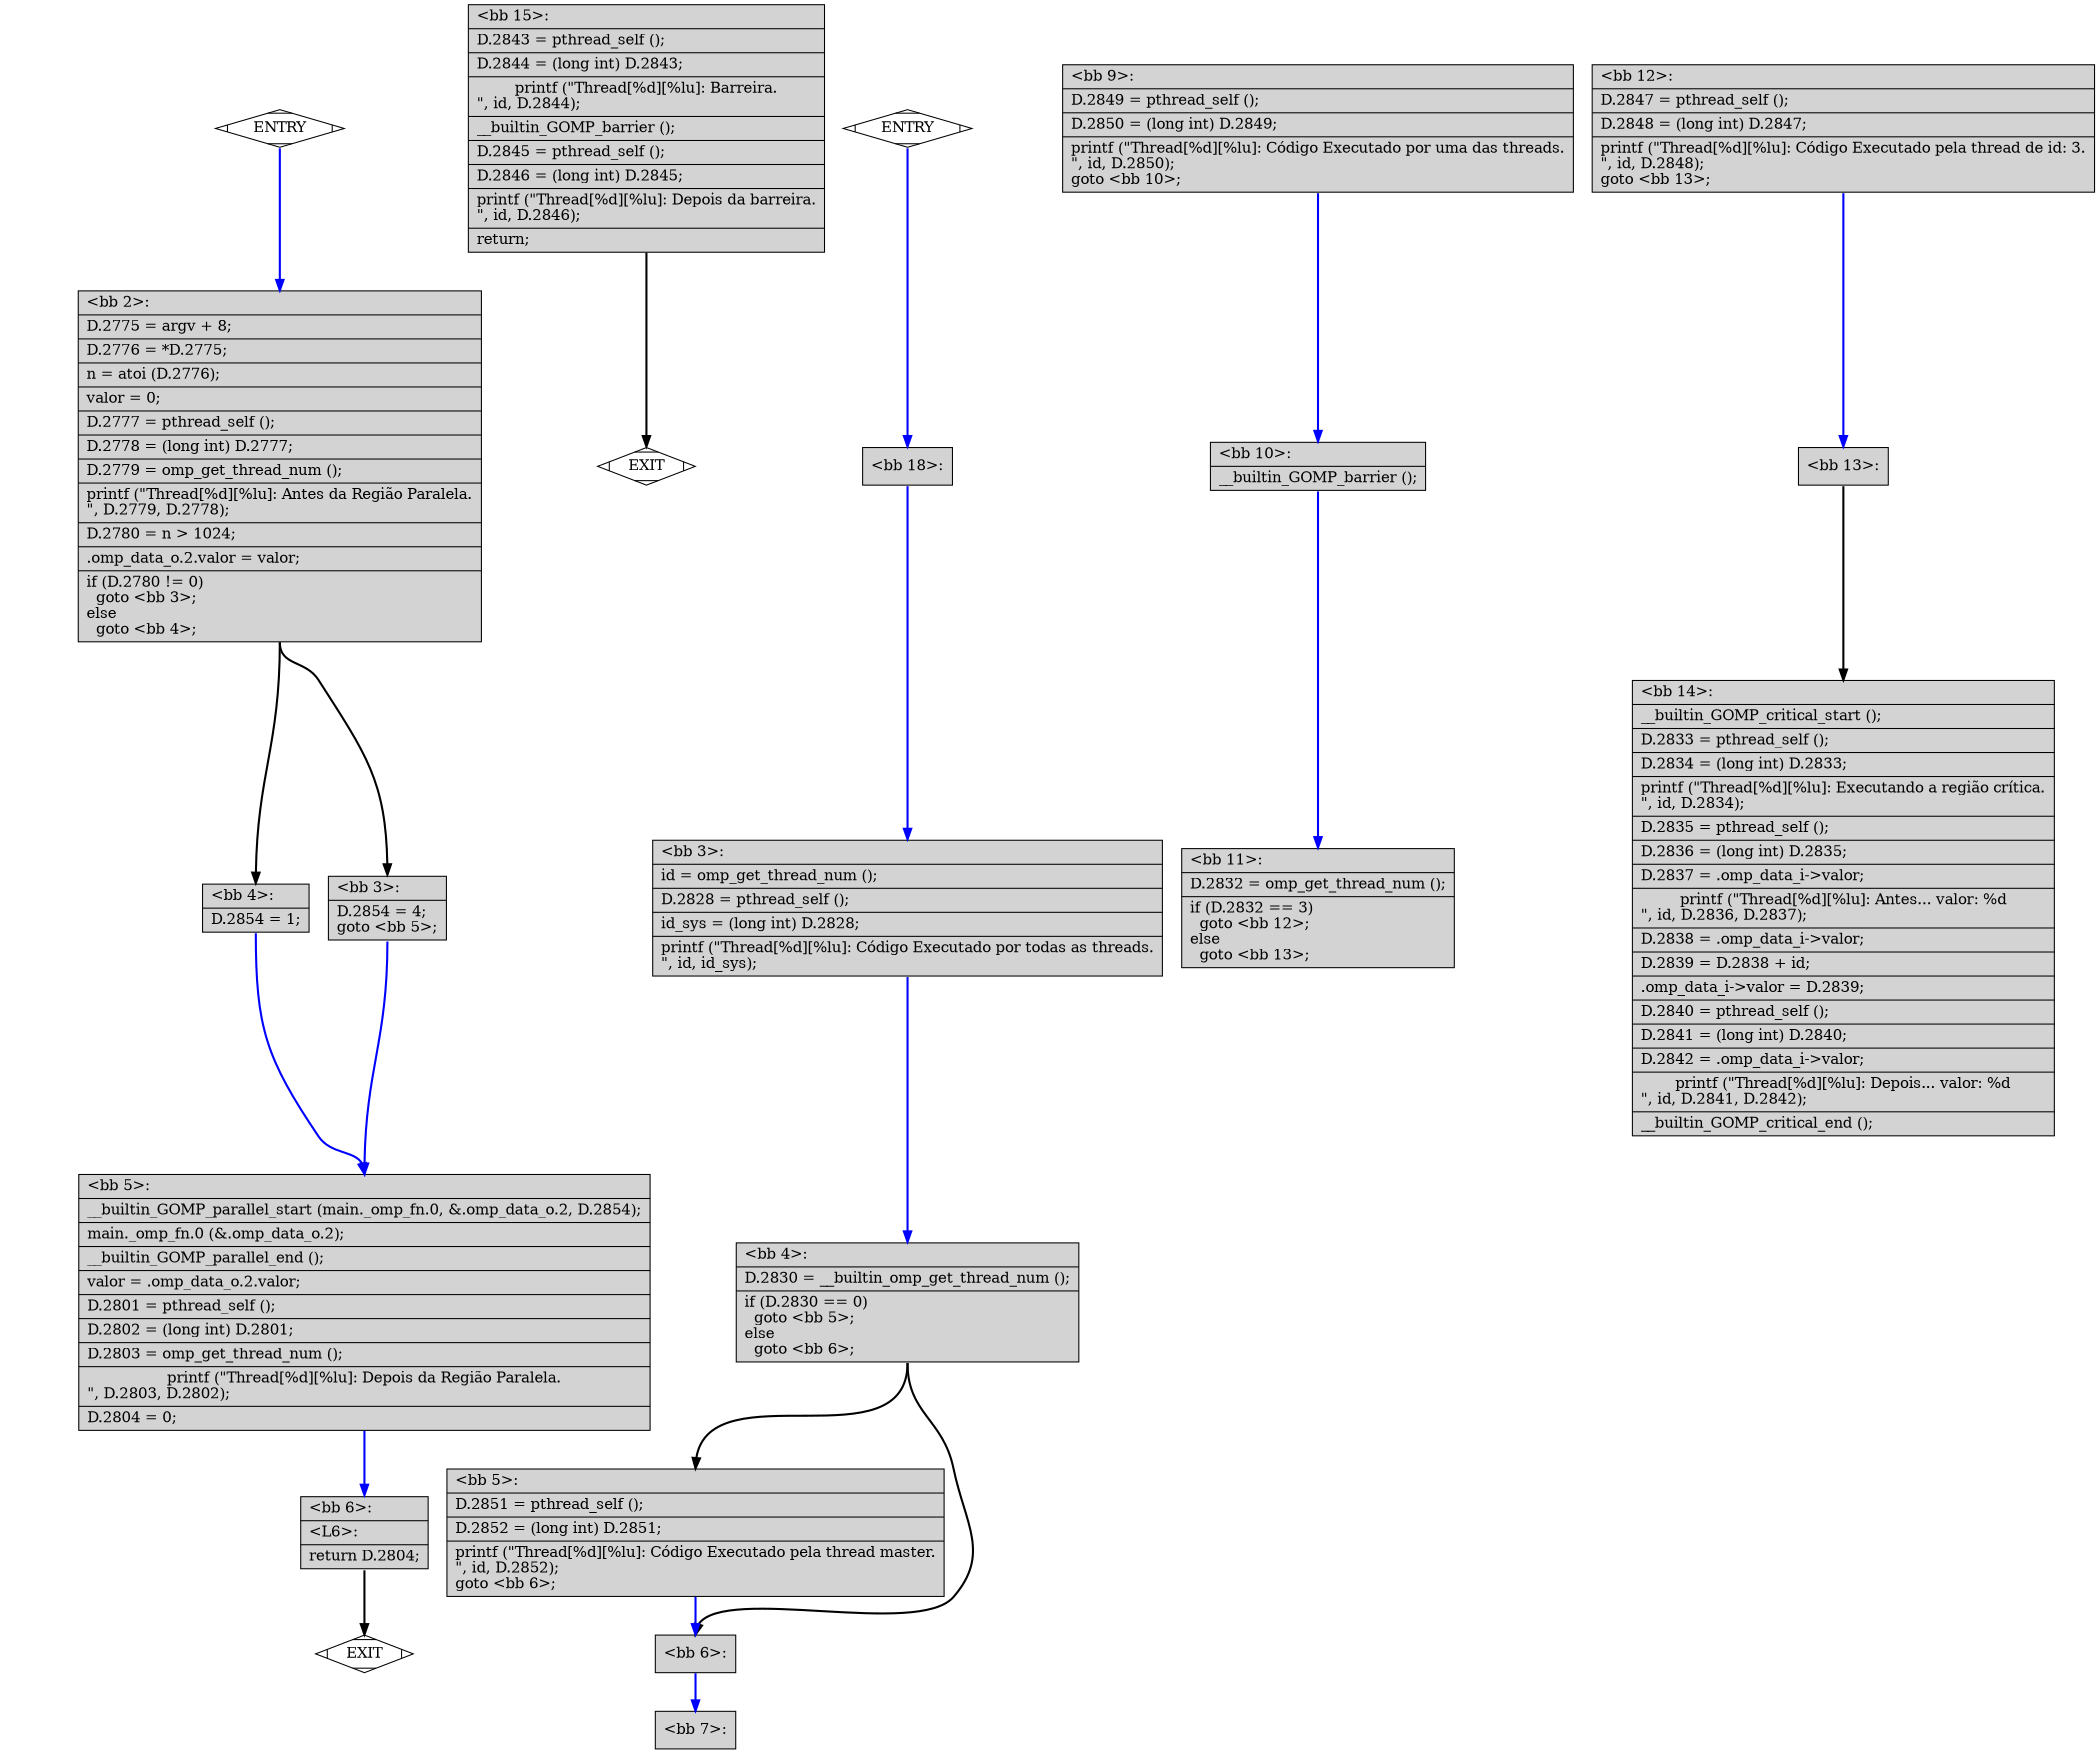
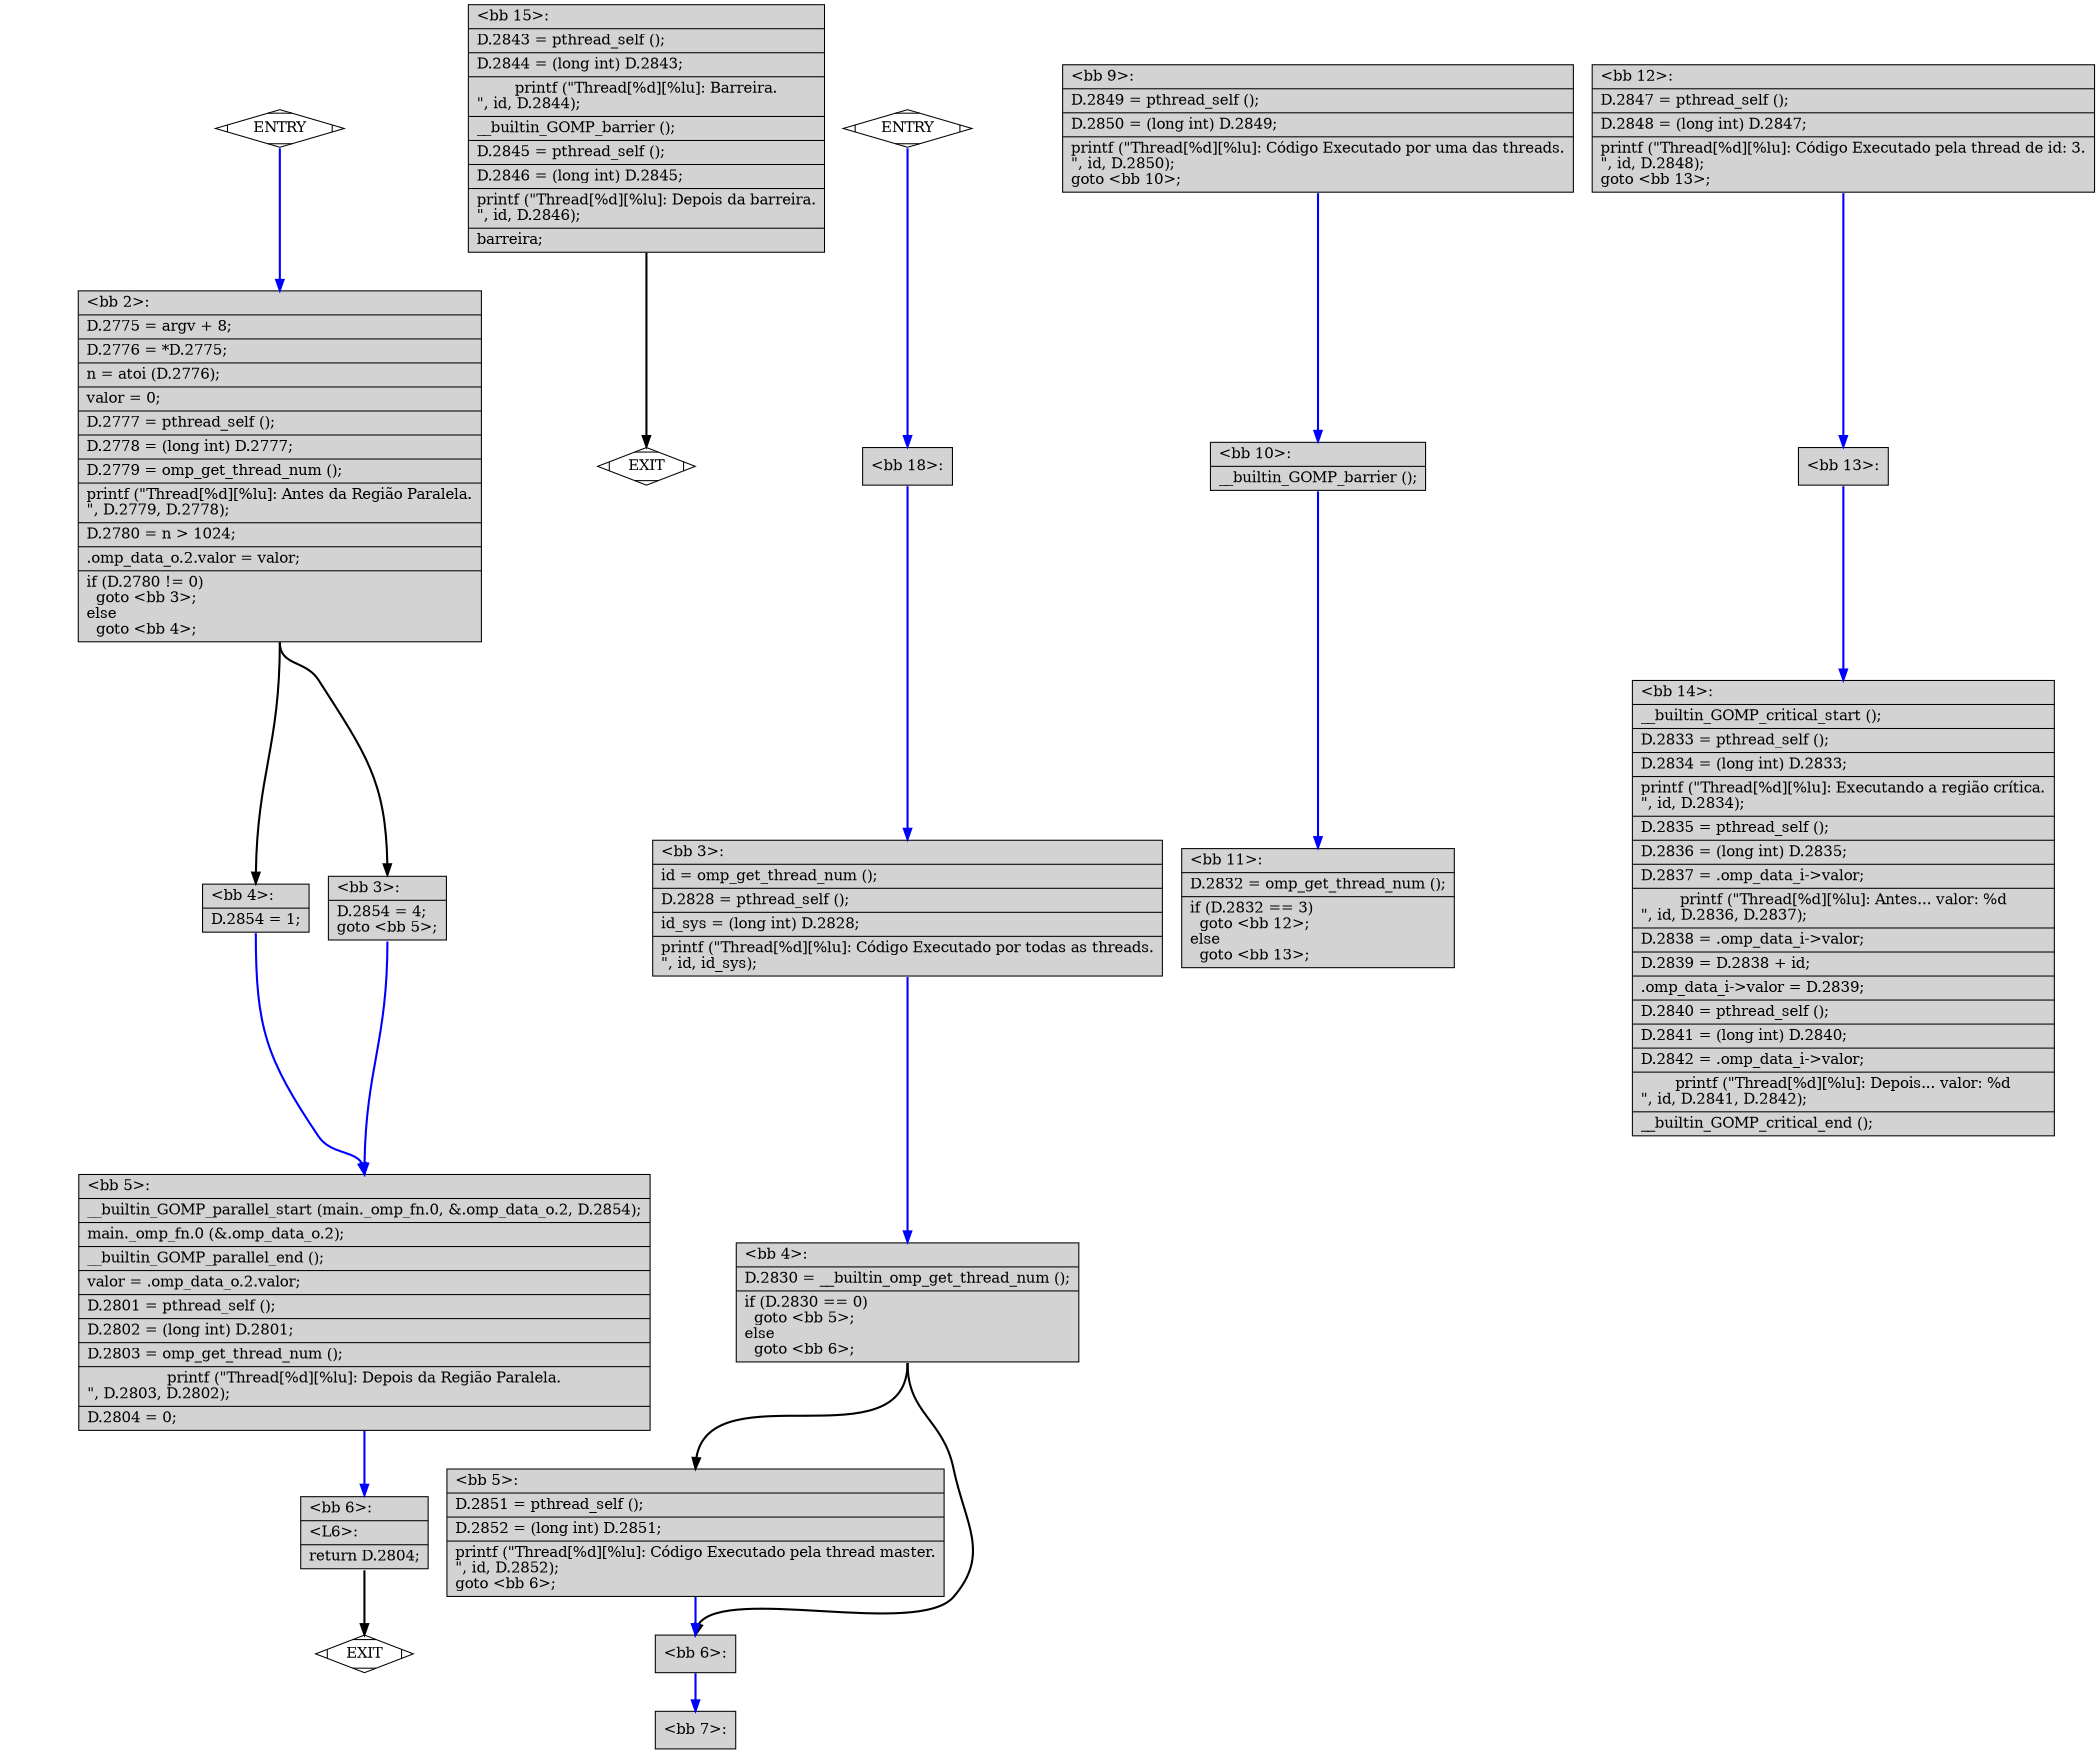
(503, 240) -> (510, 240)
(1843, 578) -> (1843, 578)
